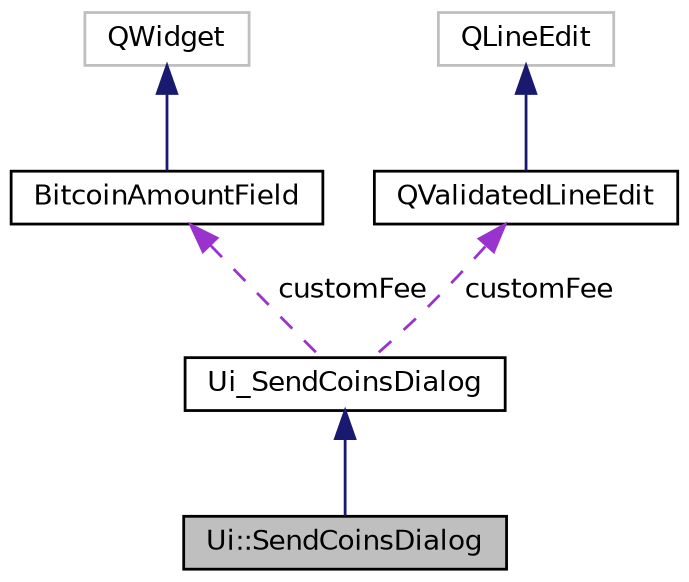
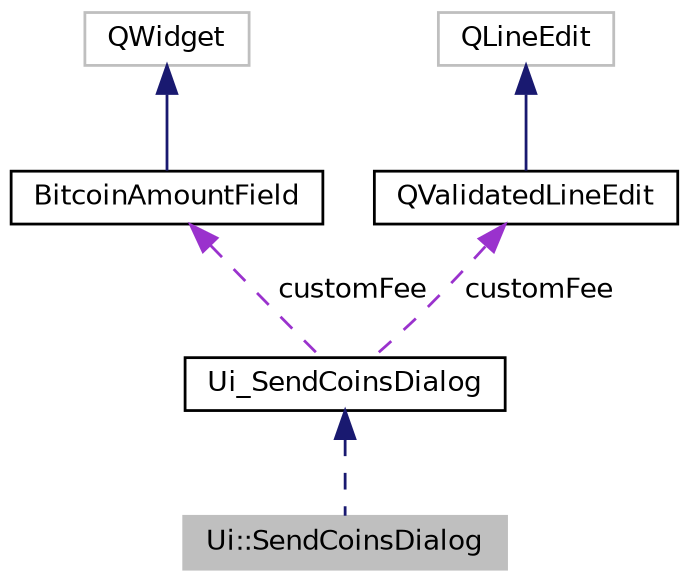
(345, 478) -> (345, 478)
(345, 543) -> (345, 543)
